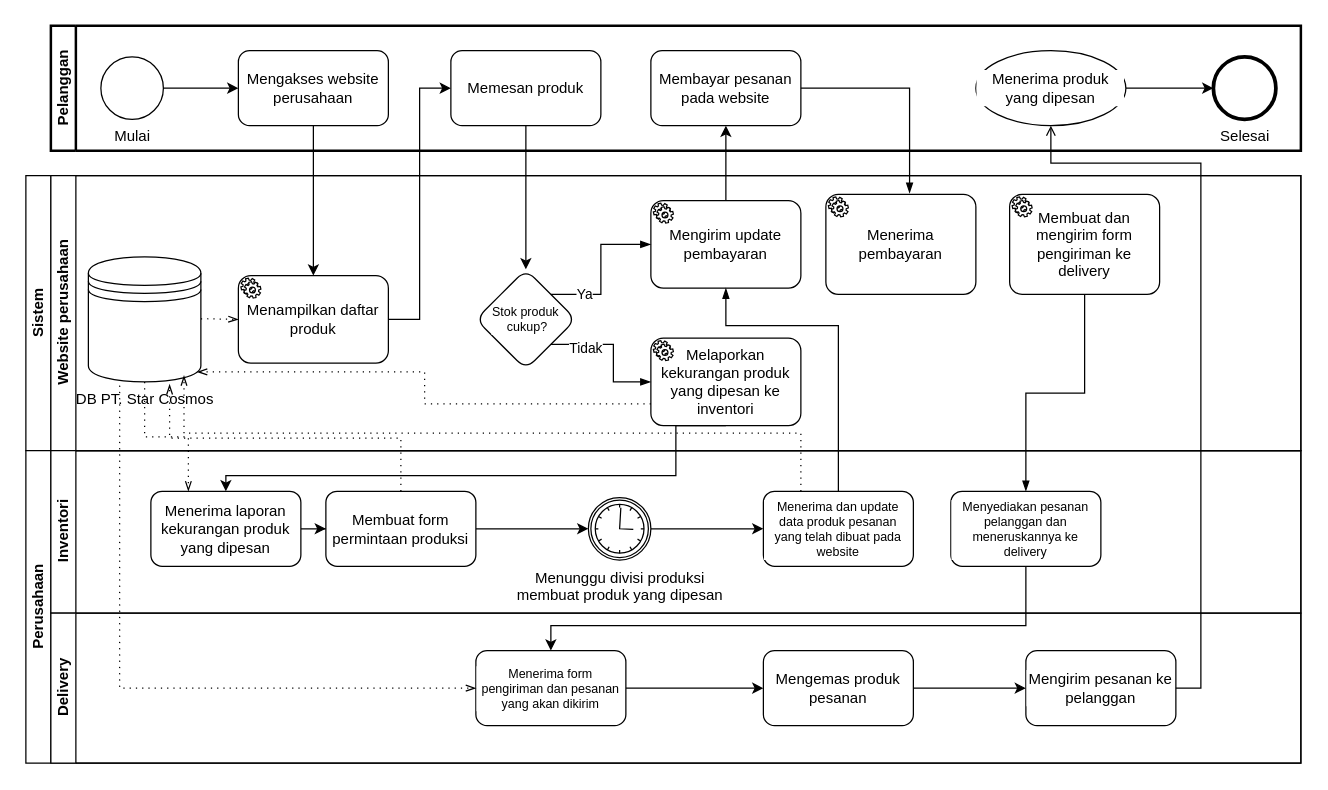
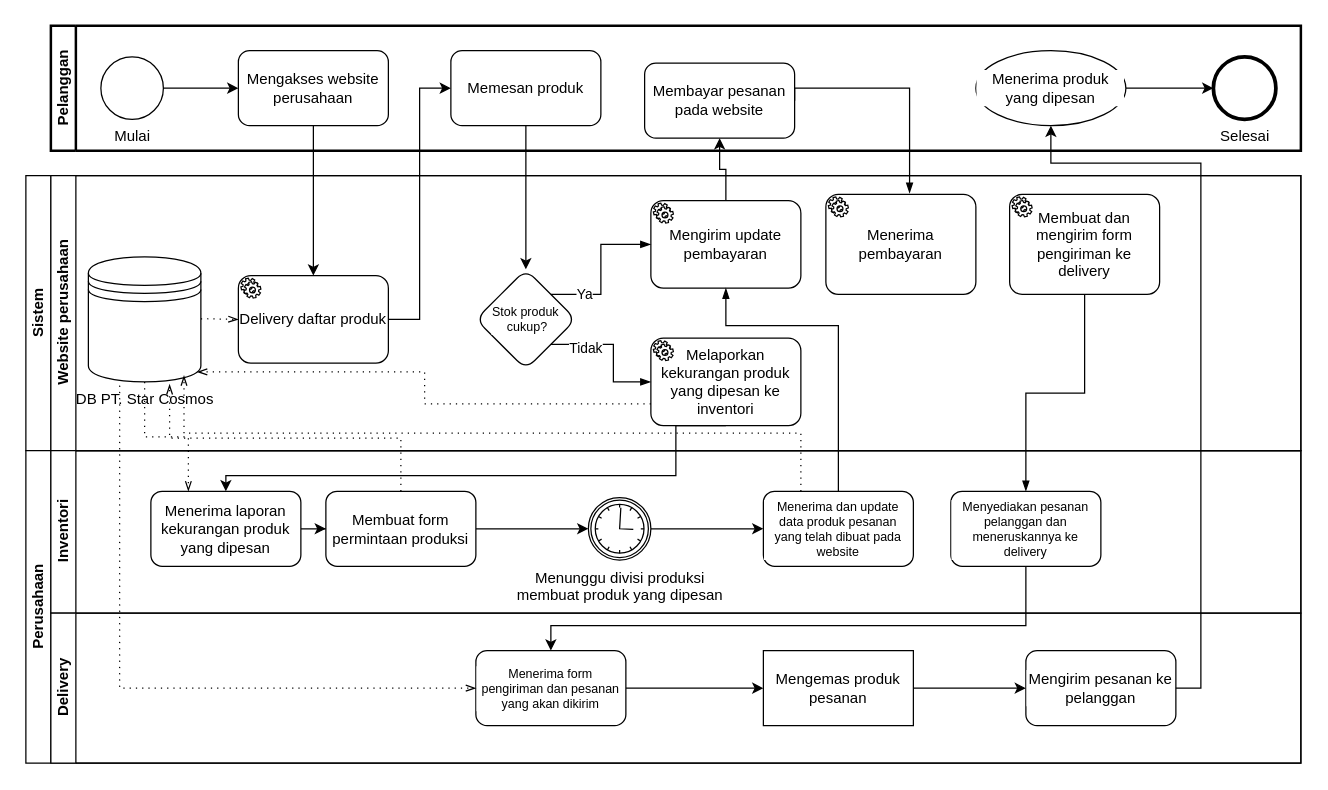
(726, 88) -> (719, 101)
(1051, 134) -> (1051, 136)
(313, 319) -> (313, 319)
(838, 688) -> (838, 688)
